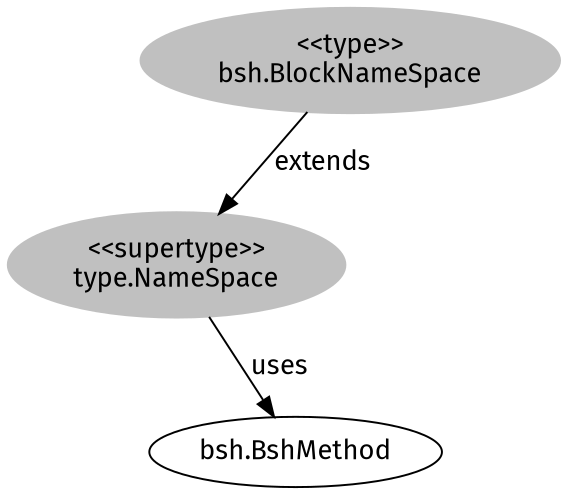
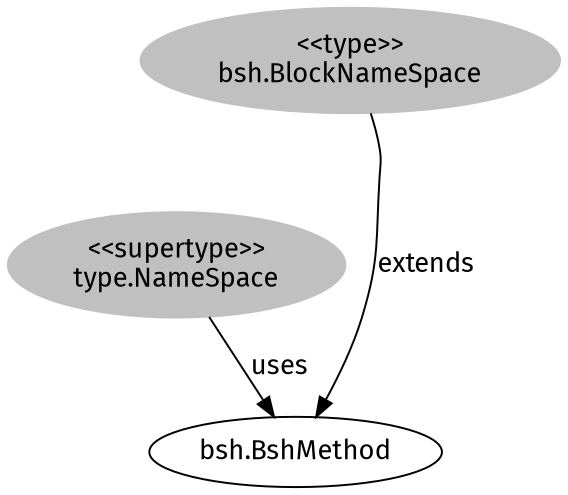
(270, 155) -> (375, 260)
